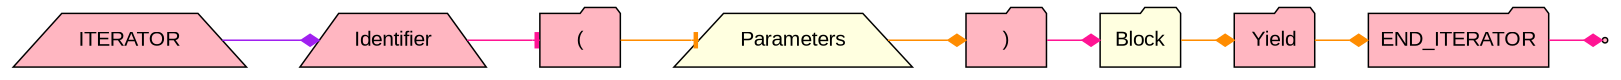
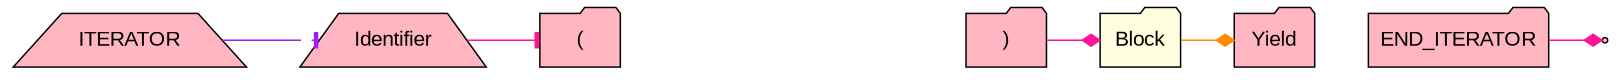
(262, 40) -> (262, 40)
(793, 40) -> none
(1332, 40) -> none
